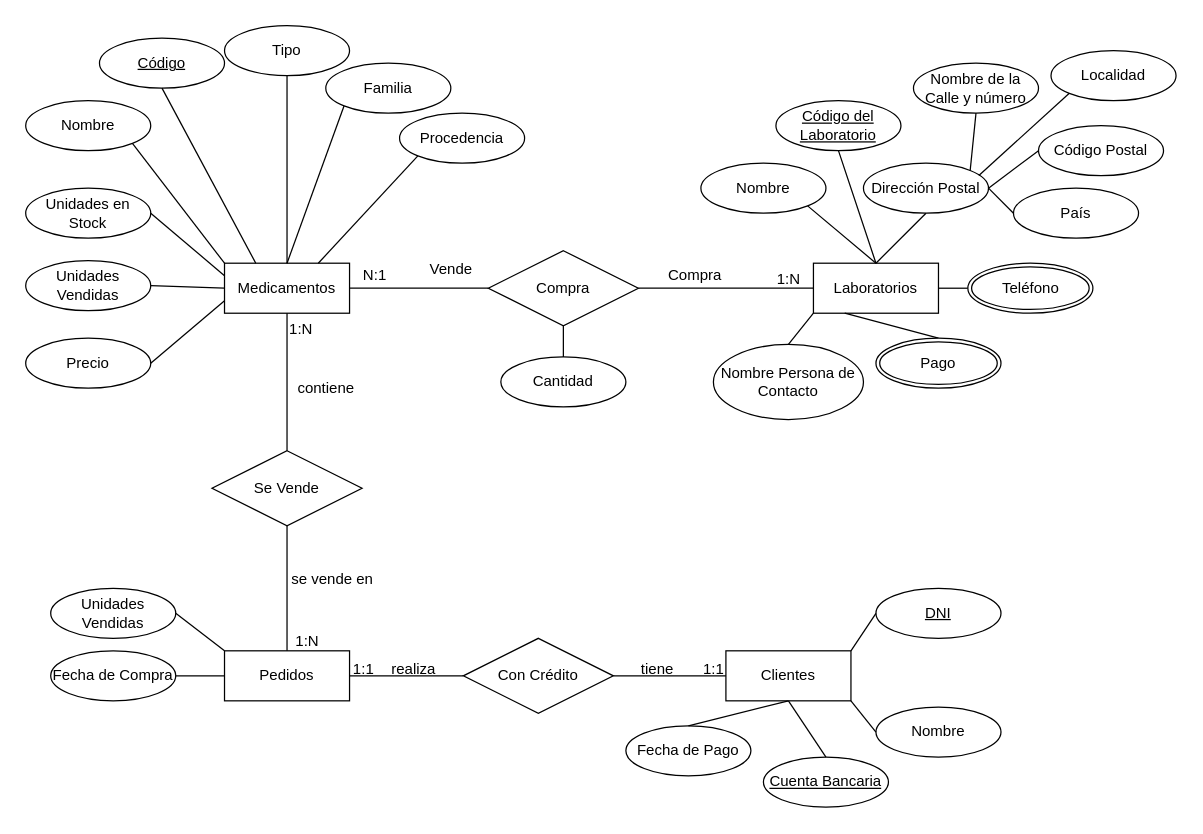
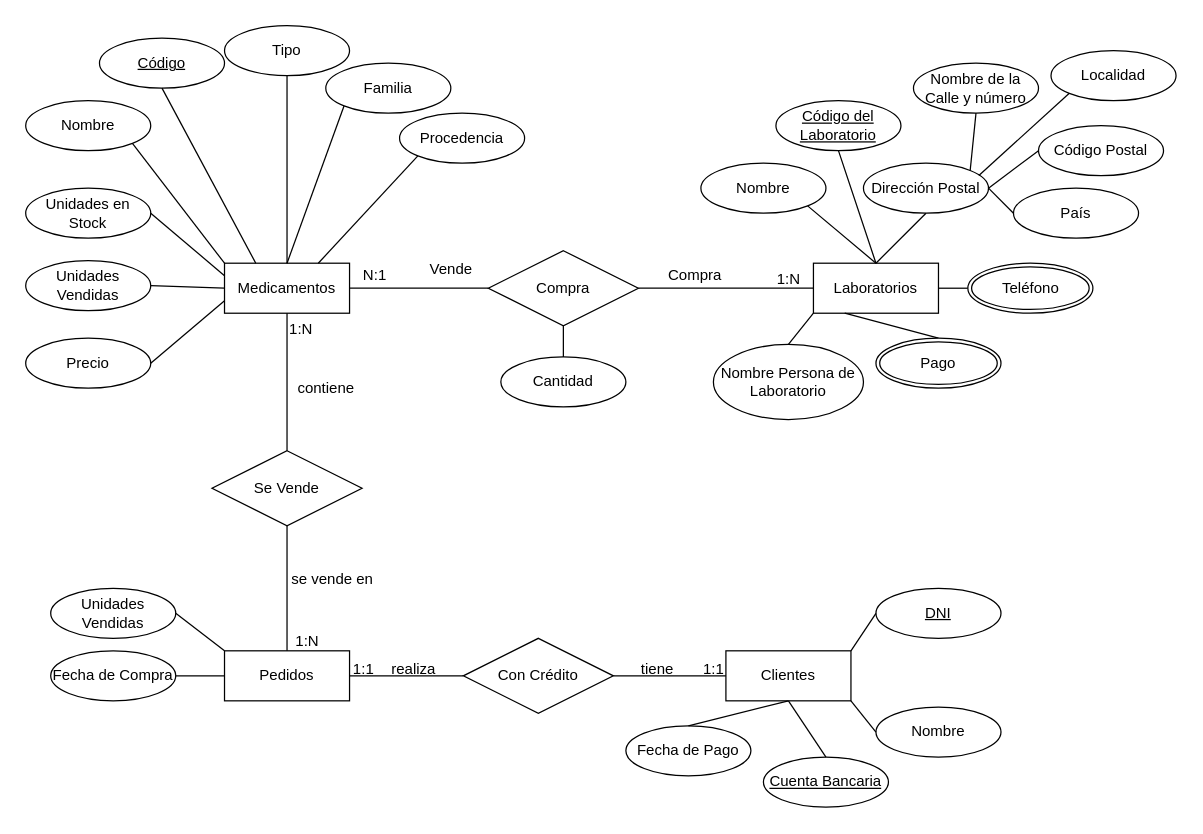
(788, 382) -> (788, 382)
